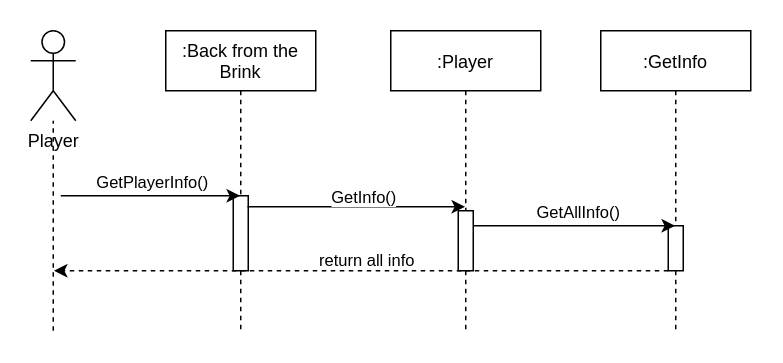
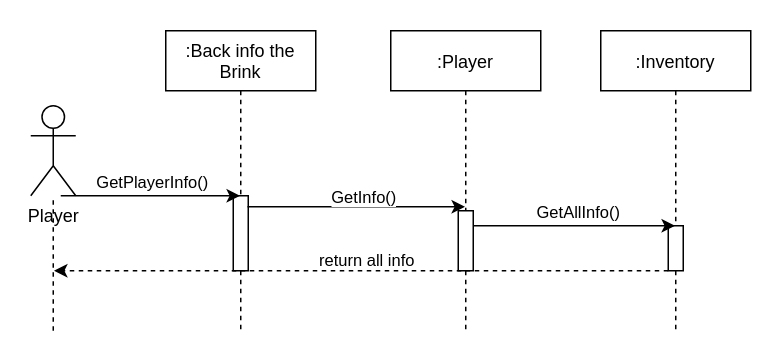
(240, 51) -> (240, 51)
(675, 62) -> (675, 62)
(53, 76) -> (53, 151)
